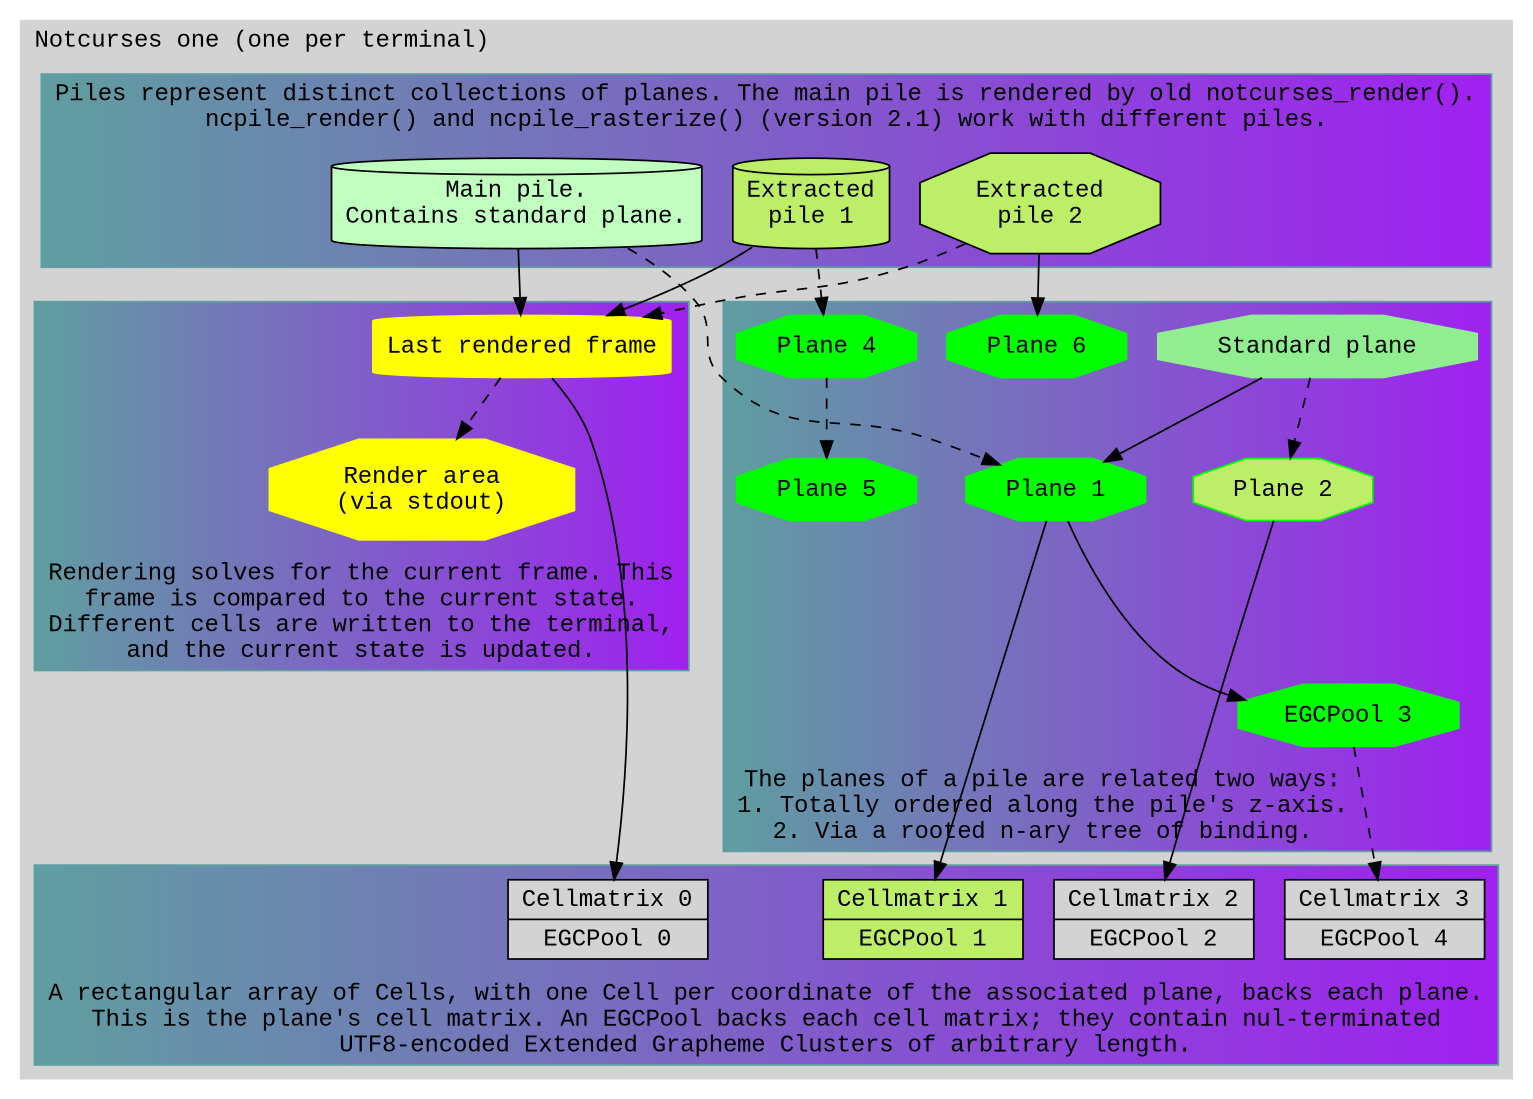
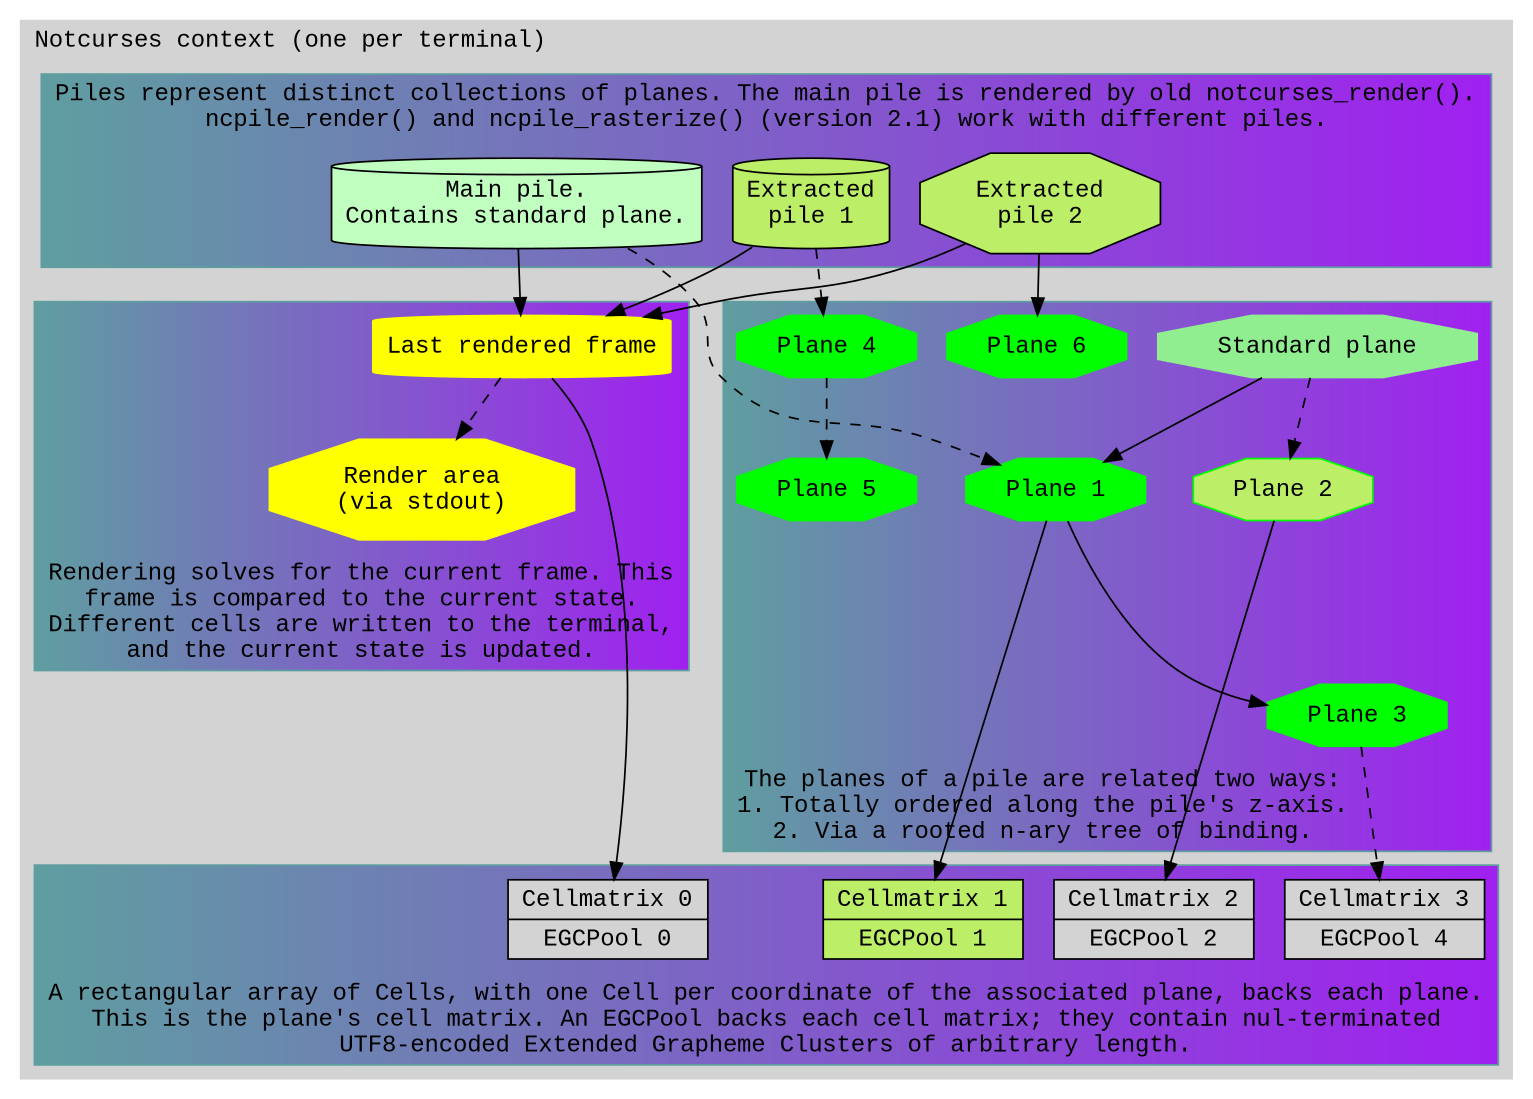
(263, 40) -> (291, 40)
(808, 288) -> (808, 288)
(1348, 715) -> (1357, 715)
